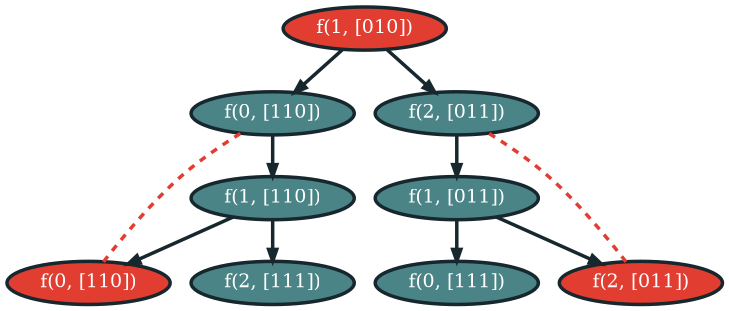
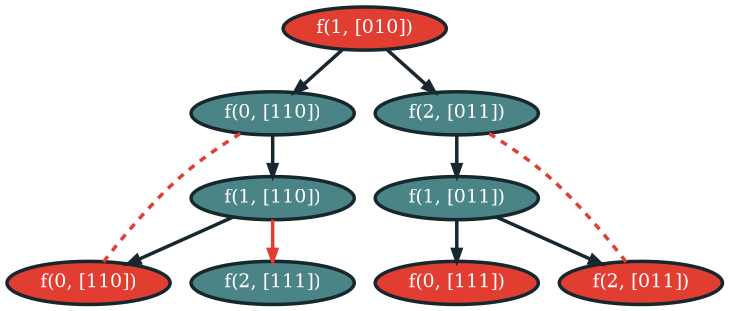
(273, 235) -> (273, 235)
(457, 283) -> (457, 283)
